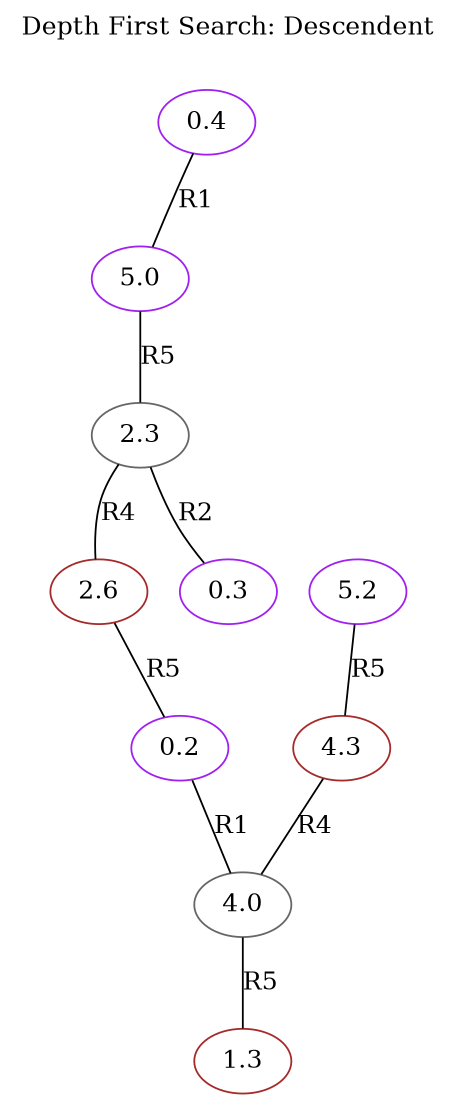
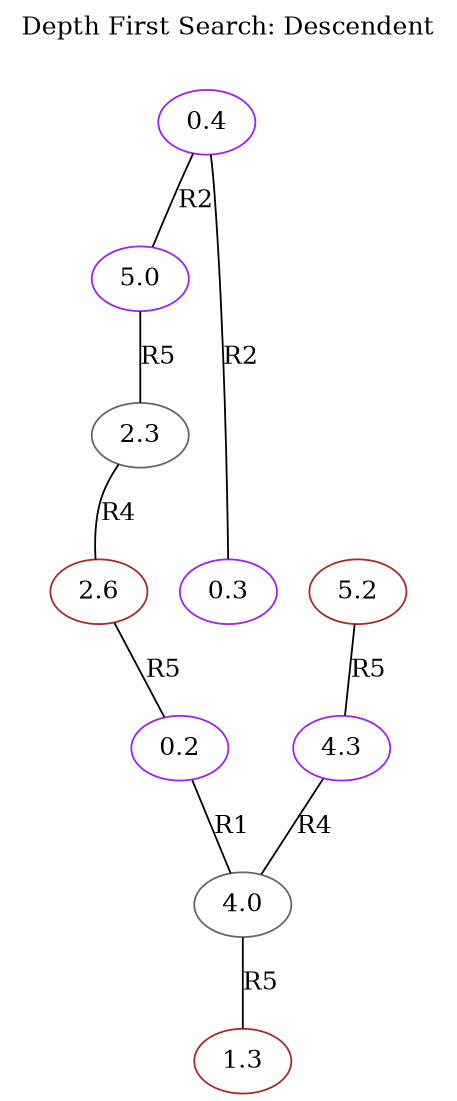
(196, 201) -> (196, 201)
(173, 518) -> (223, 357)
(358, 592) -> (358, 592)
(342, 748) -> (342, 748)
